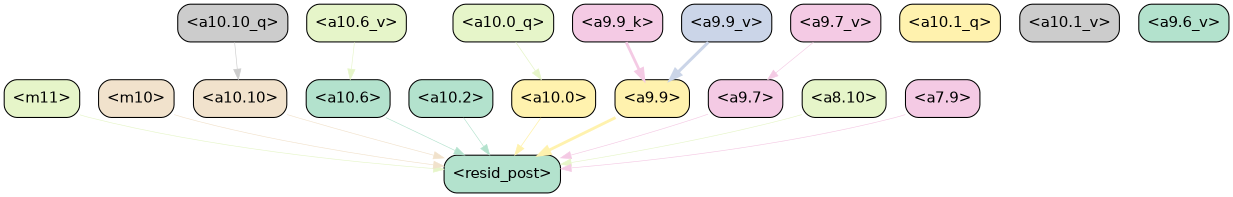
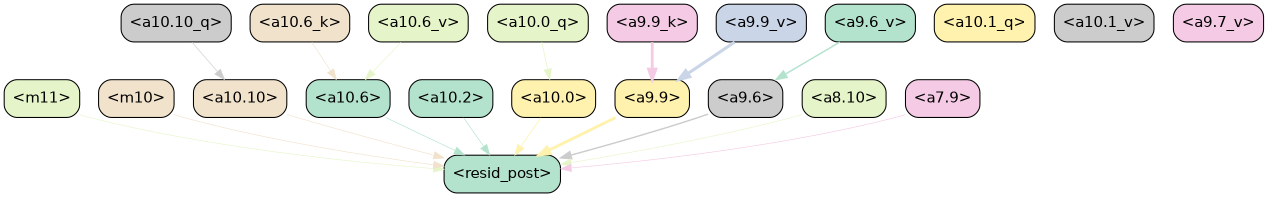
none -> (300, 23)
none -> (746, 99)
(746, 99) -> none
